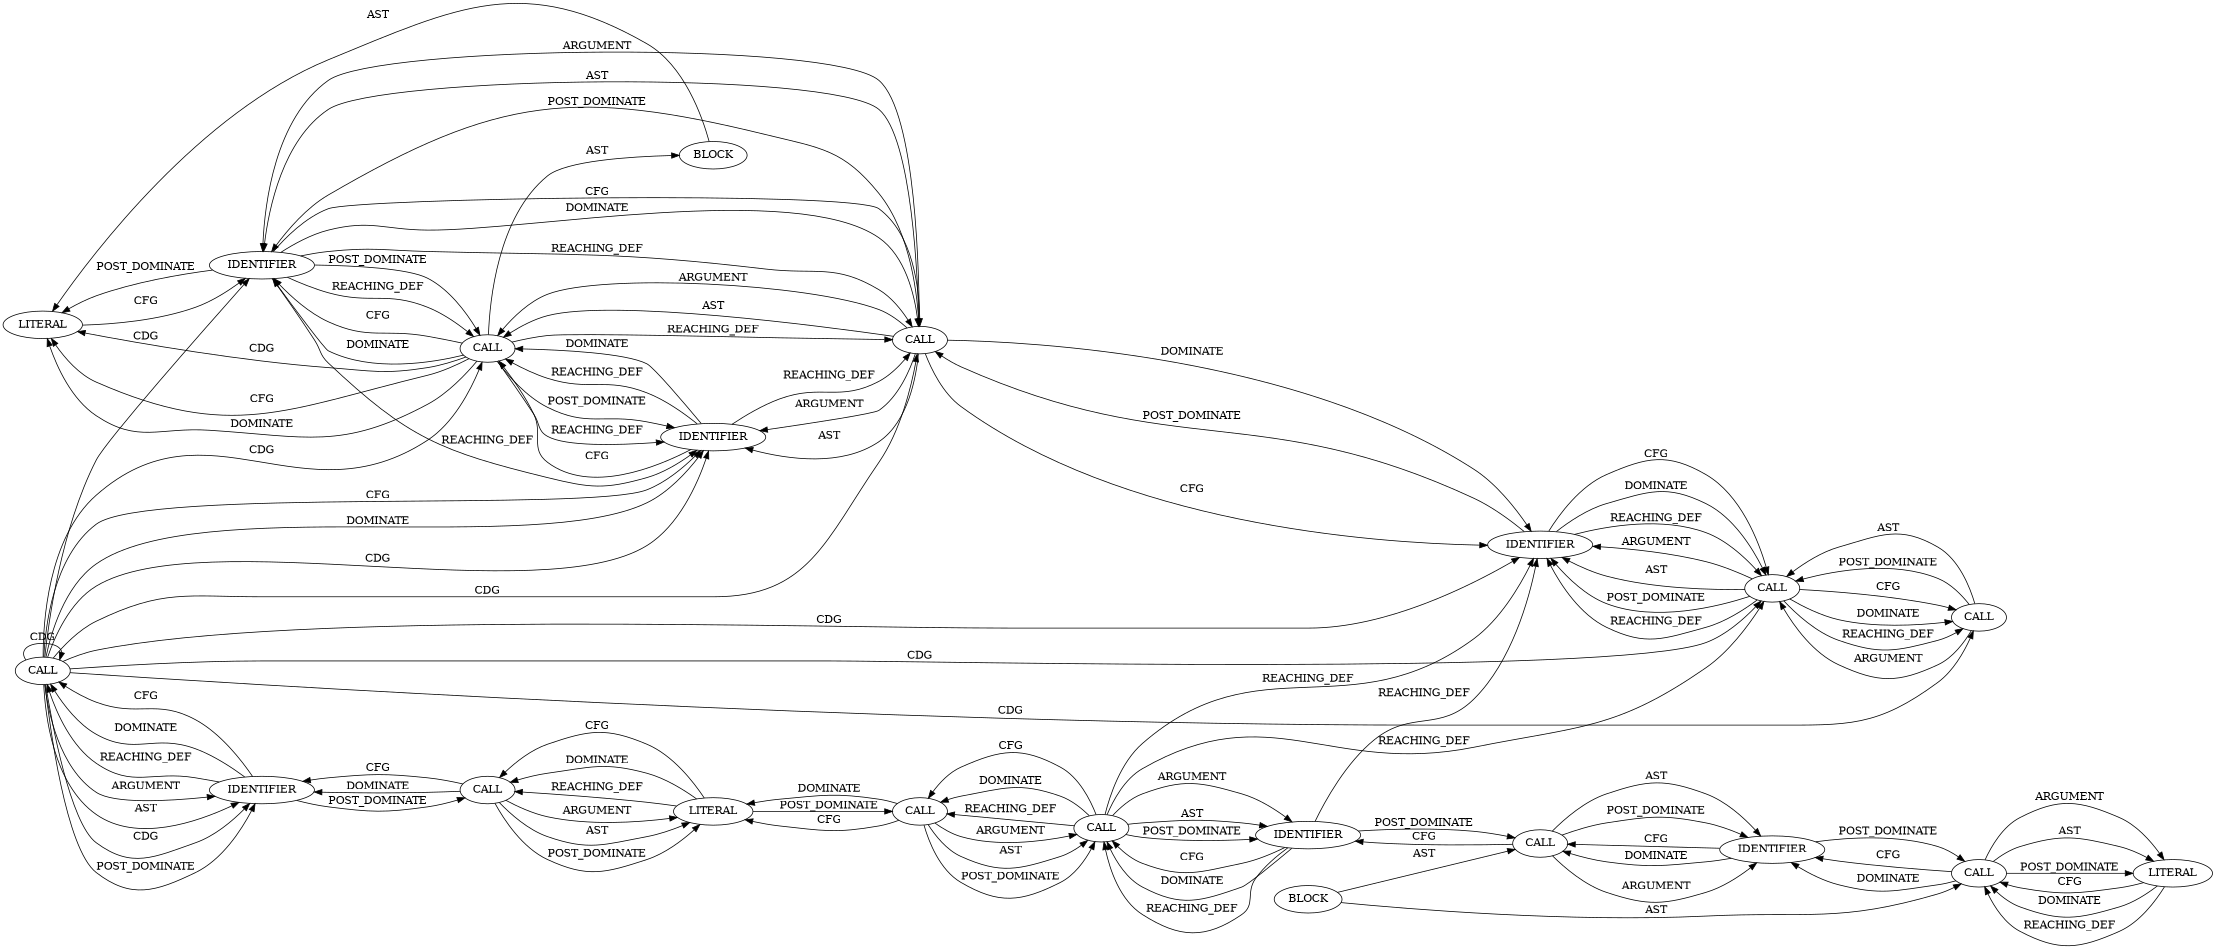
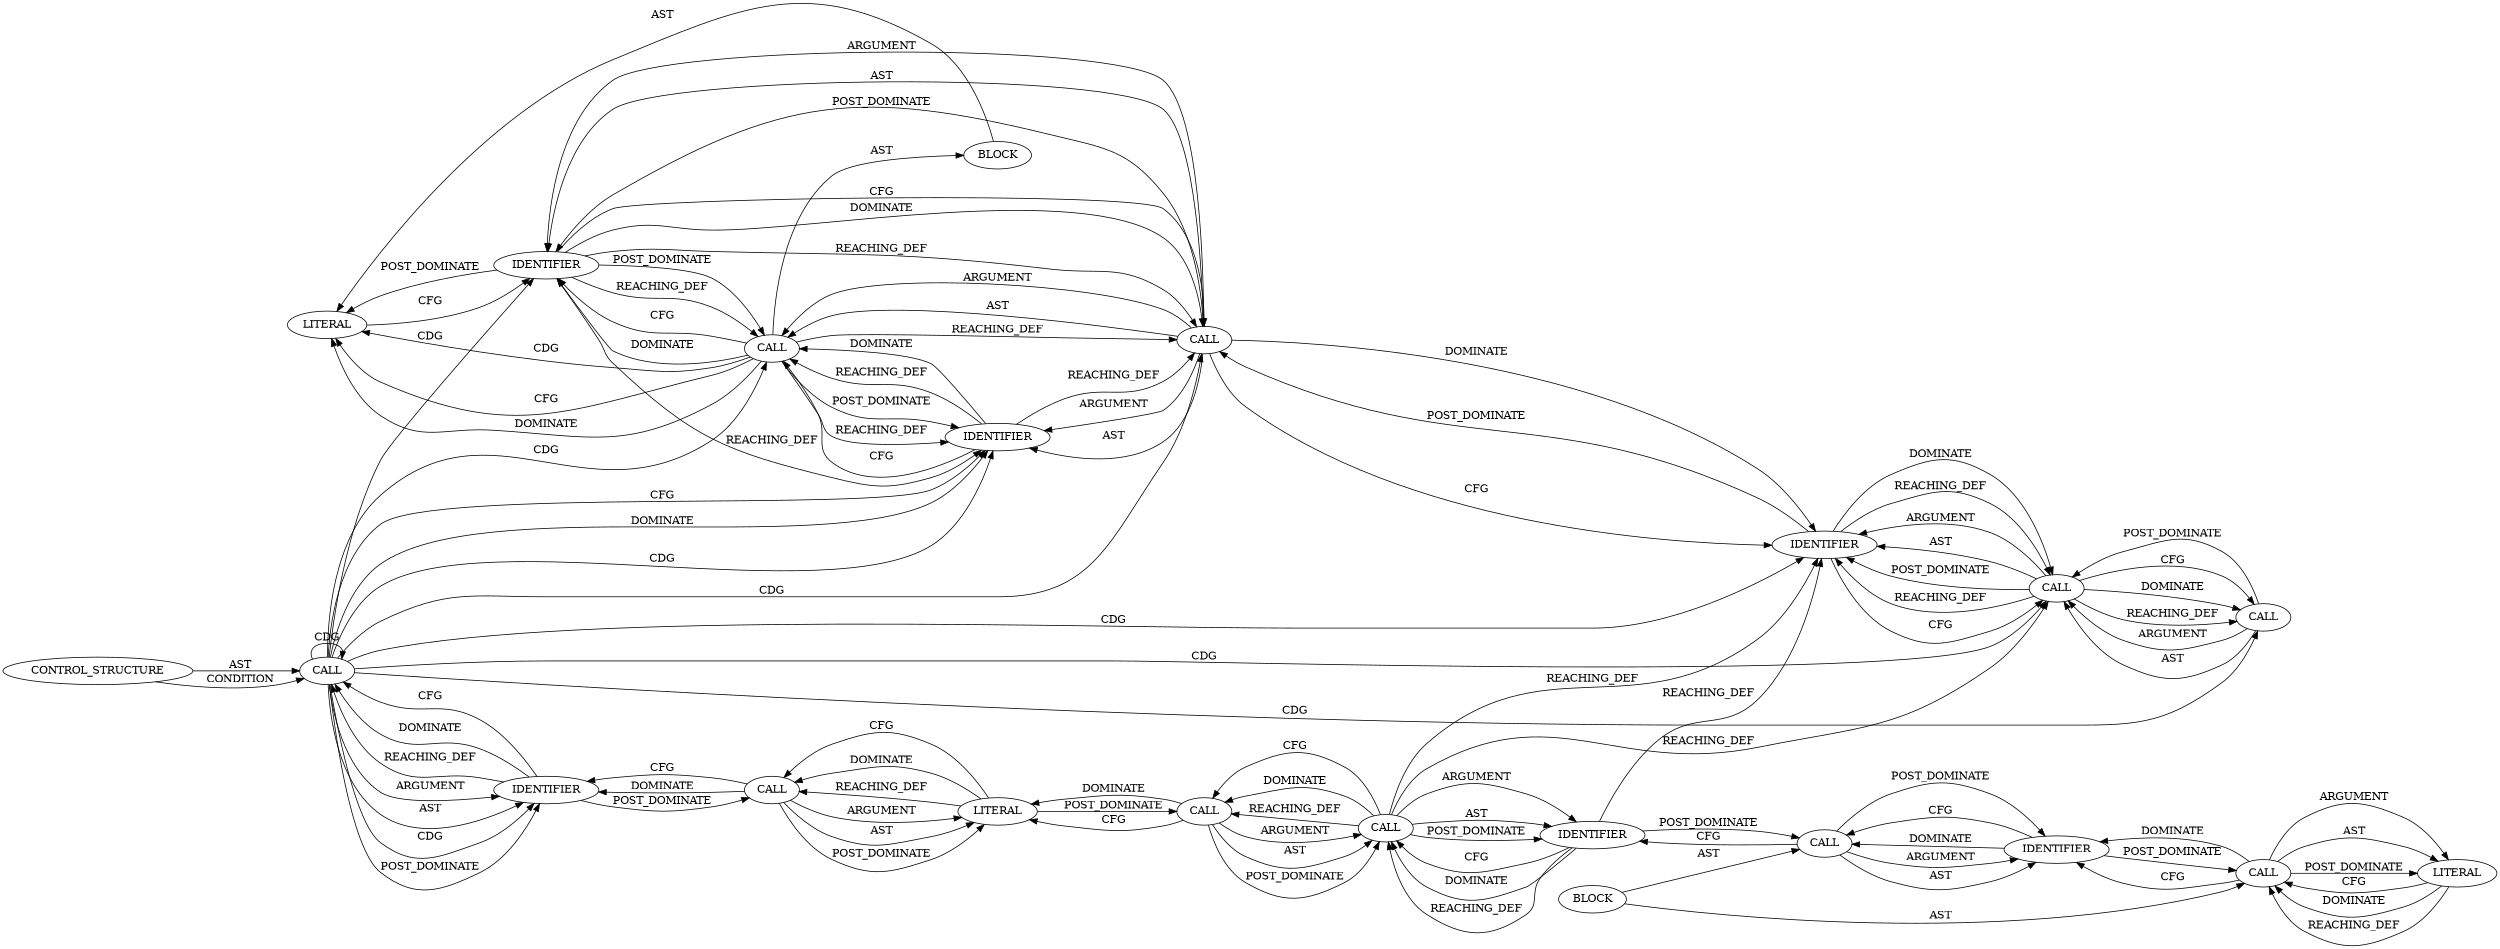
none -> (98, 671)
